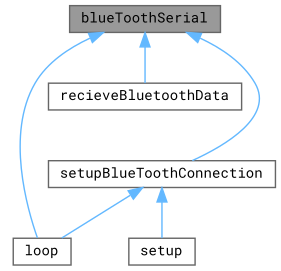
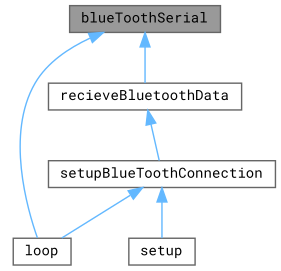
(259, 102) -> (155, 142)
